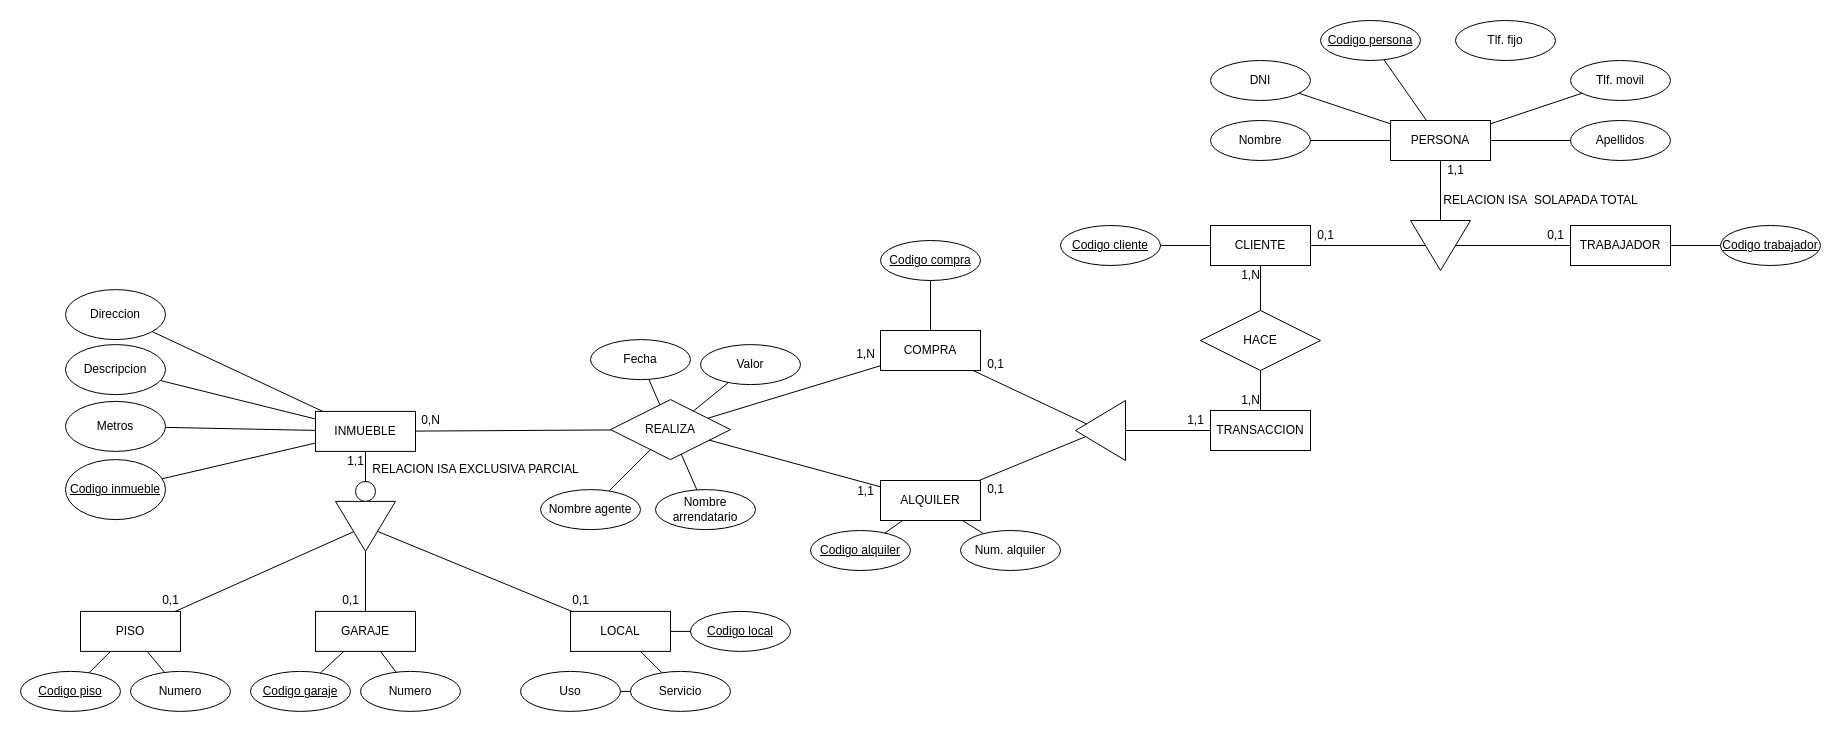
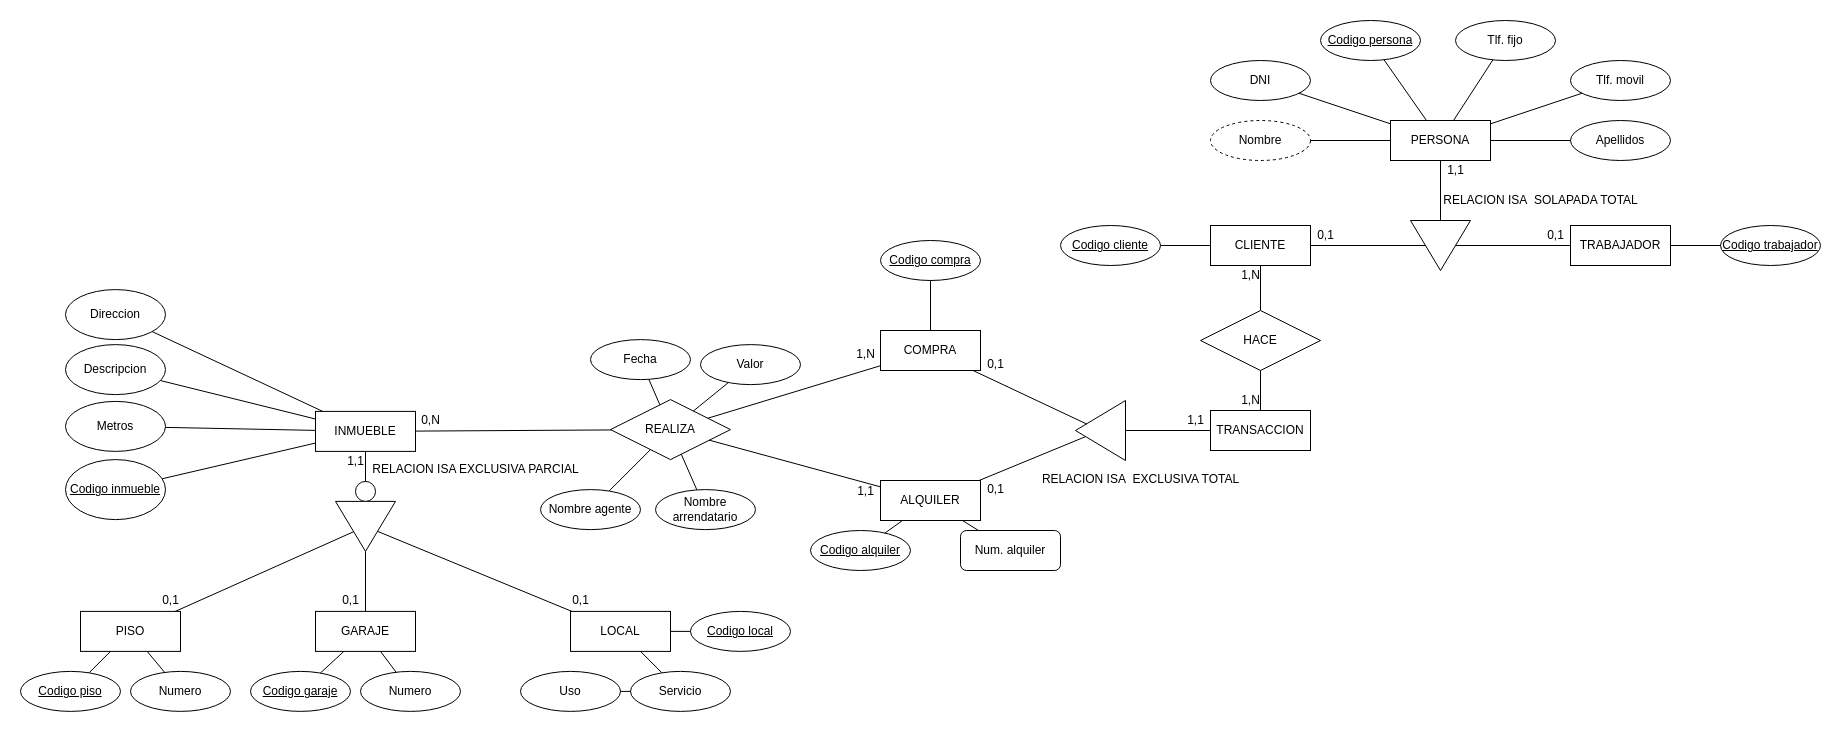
none -> (1473, 90)
(1261, 141) -> (1261, 141)
none -> (1141, 480)
(1011, 551) -> (1011, 551)
